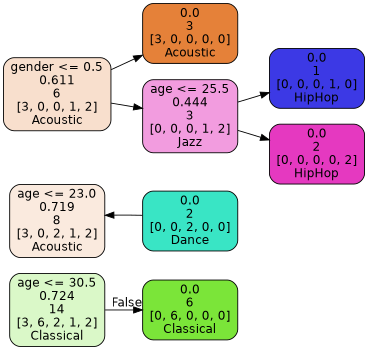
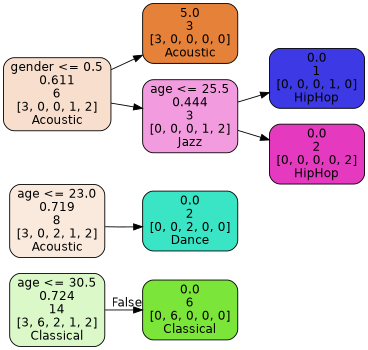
(190, 33) -> (190, 33)
(128, 215) -> (119, 227)
